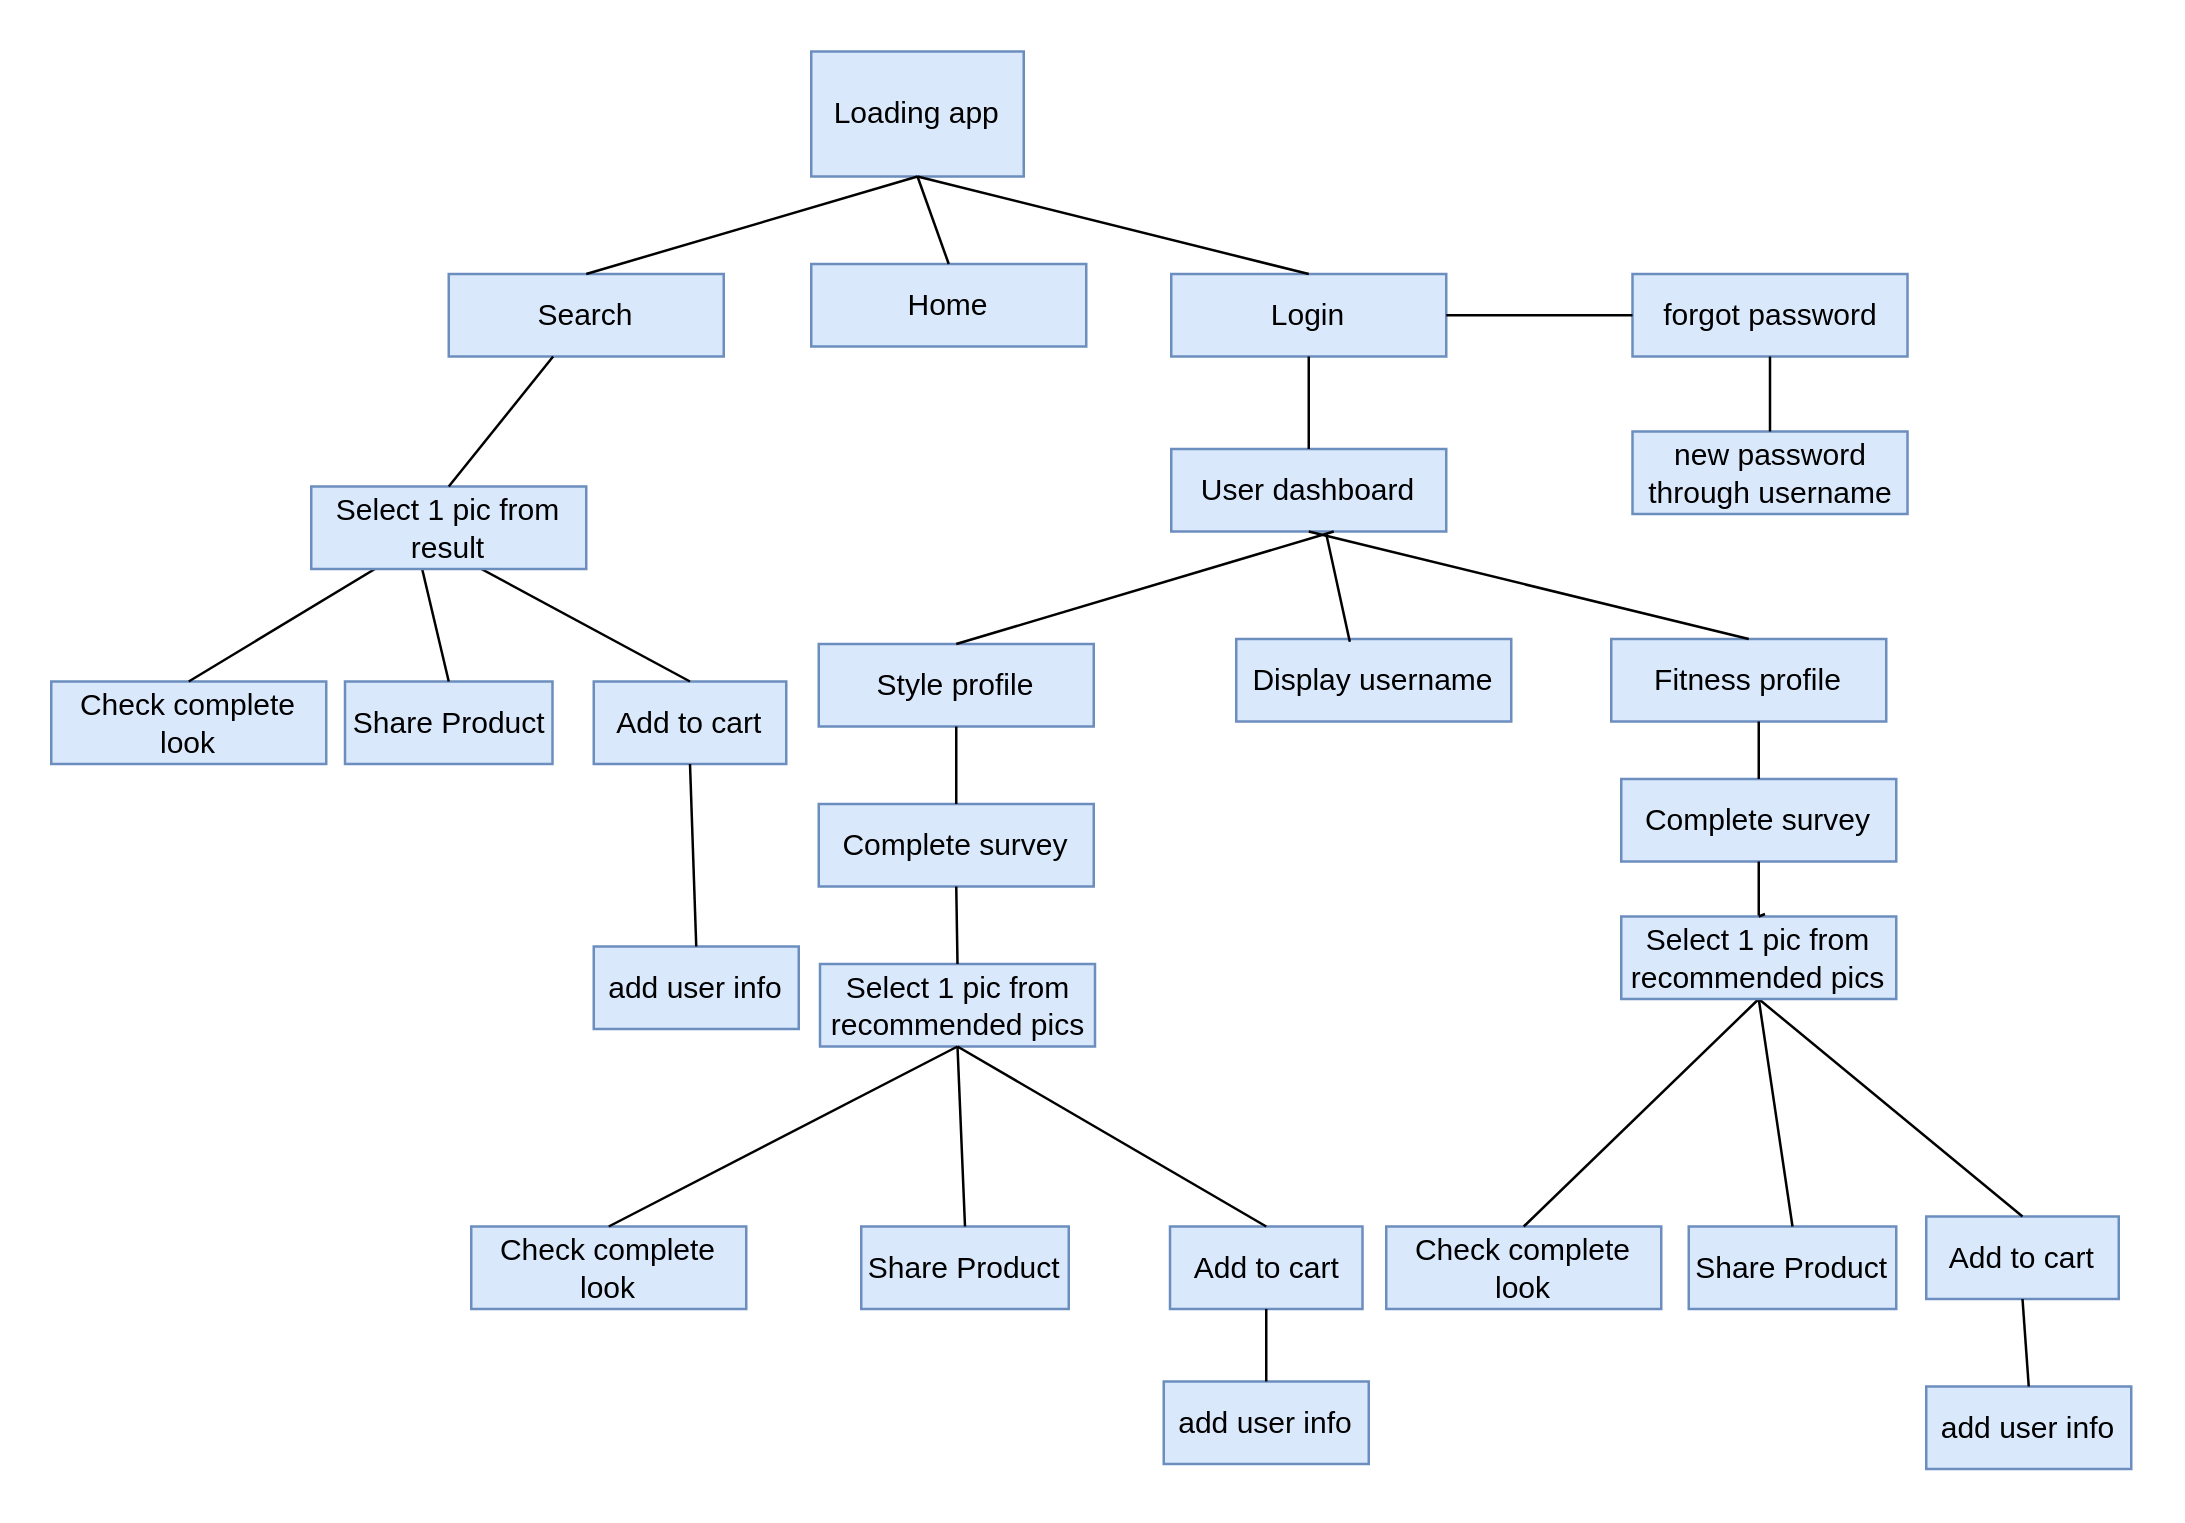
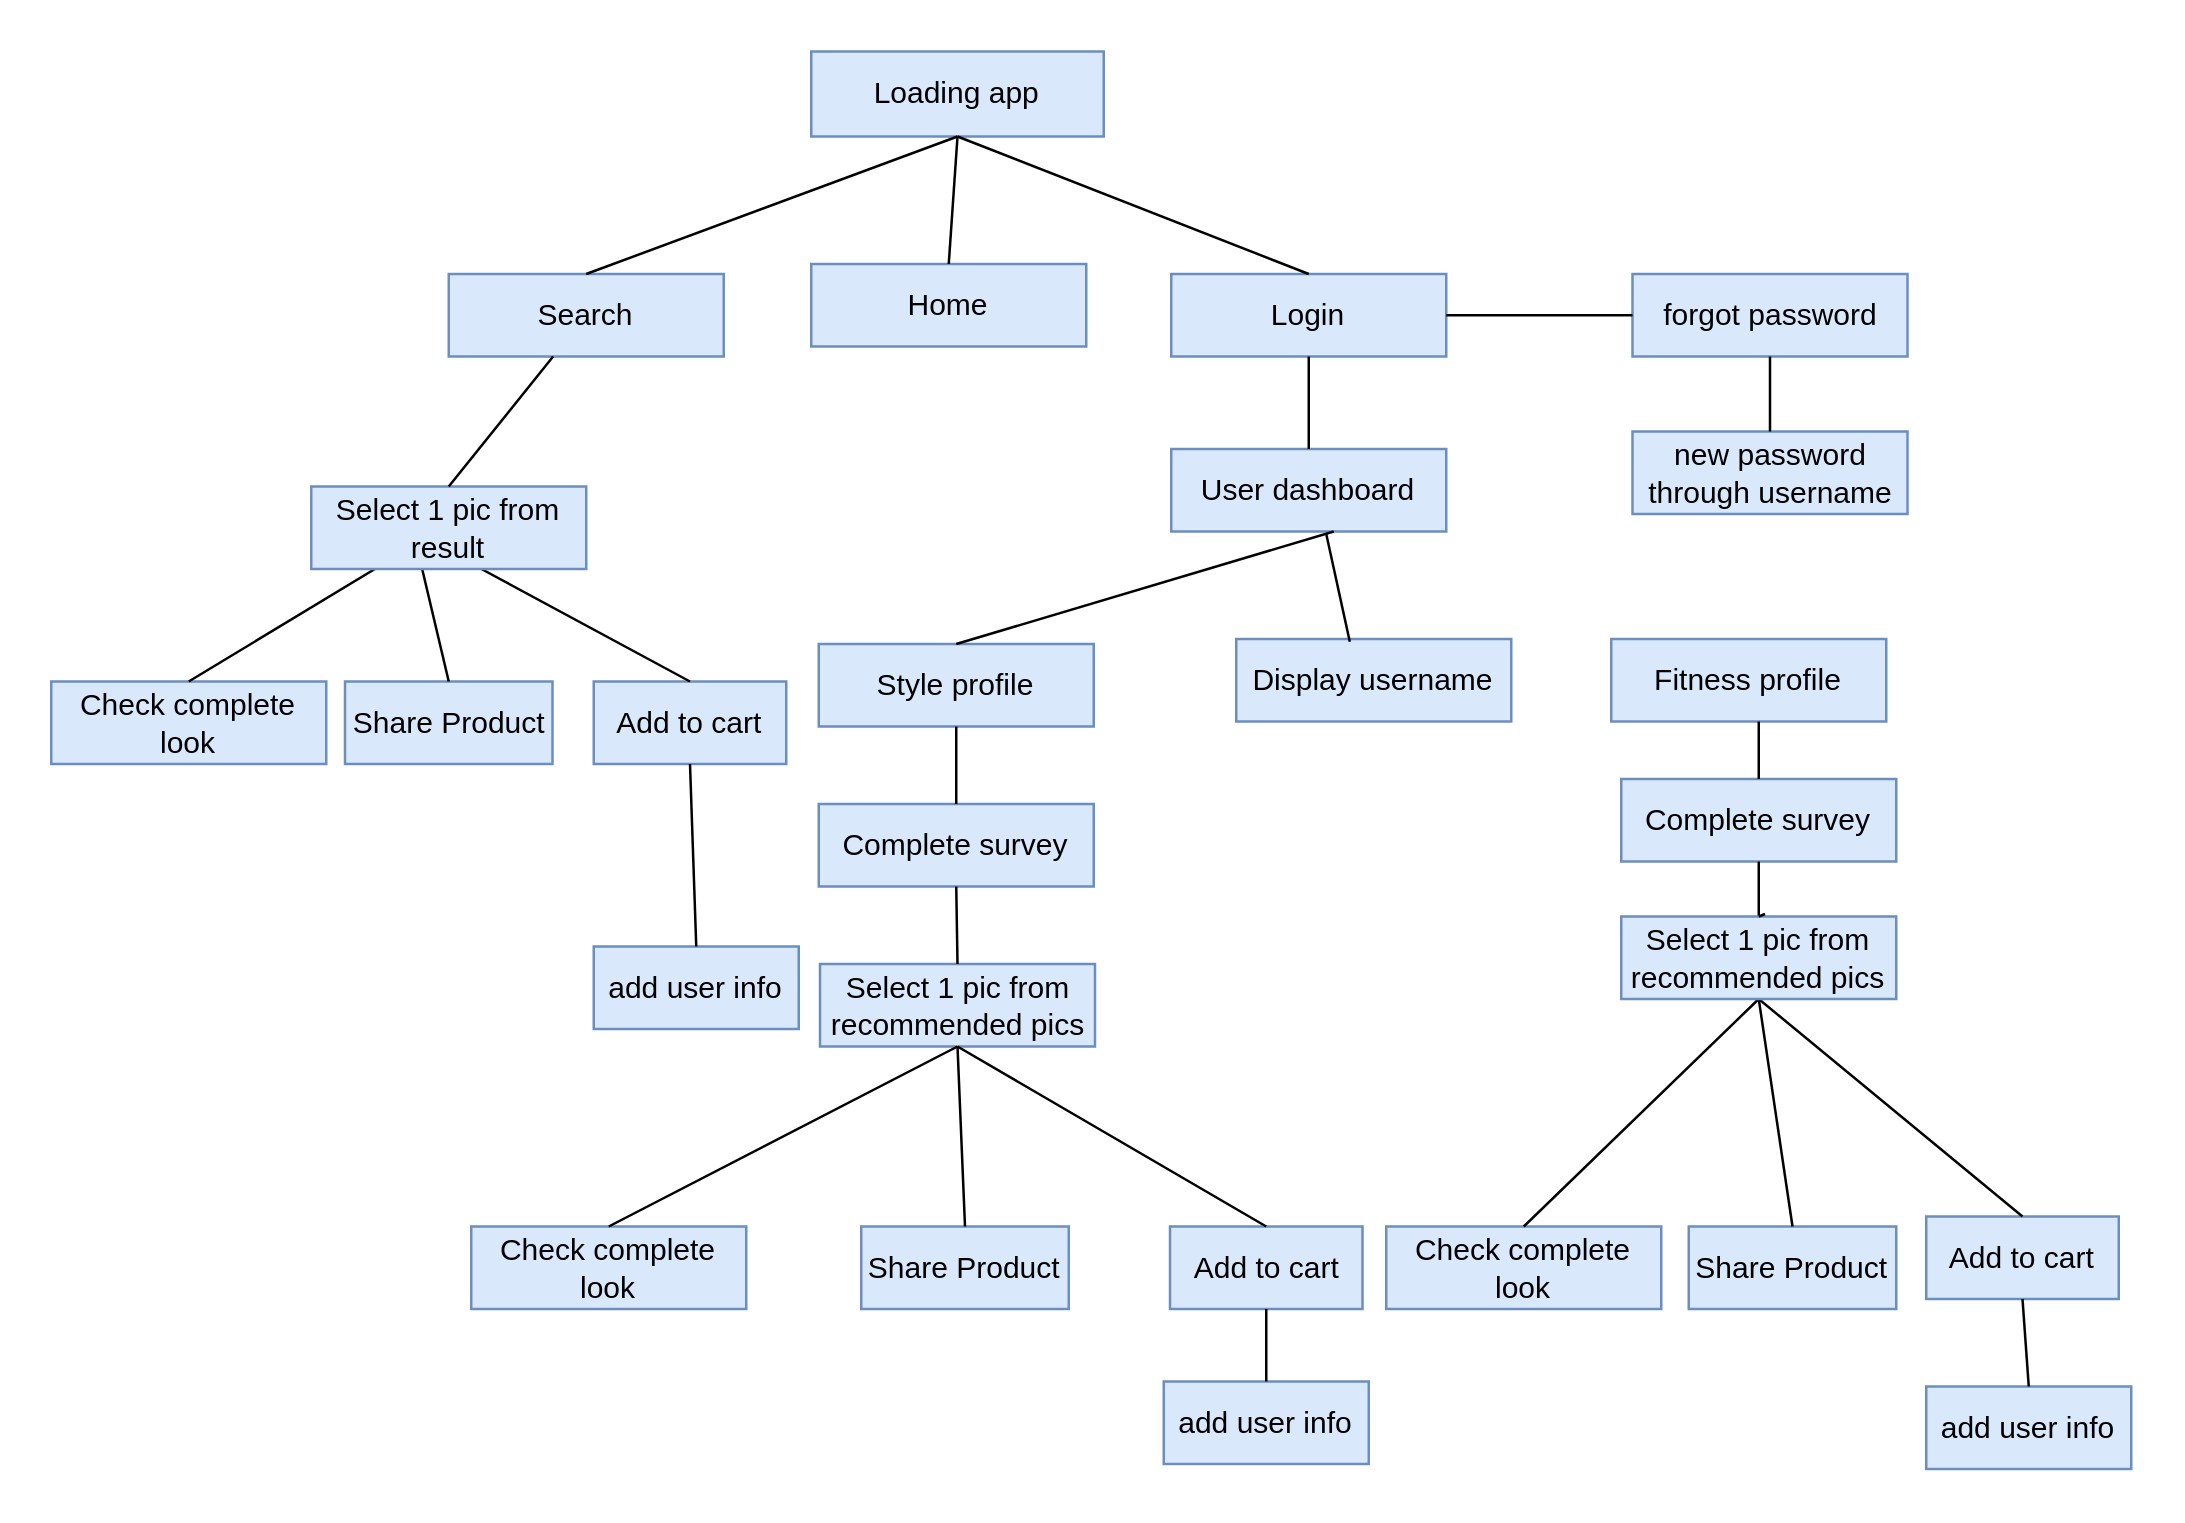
(918, 114) -> (958, 94)
(1540, 588) -> none
